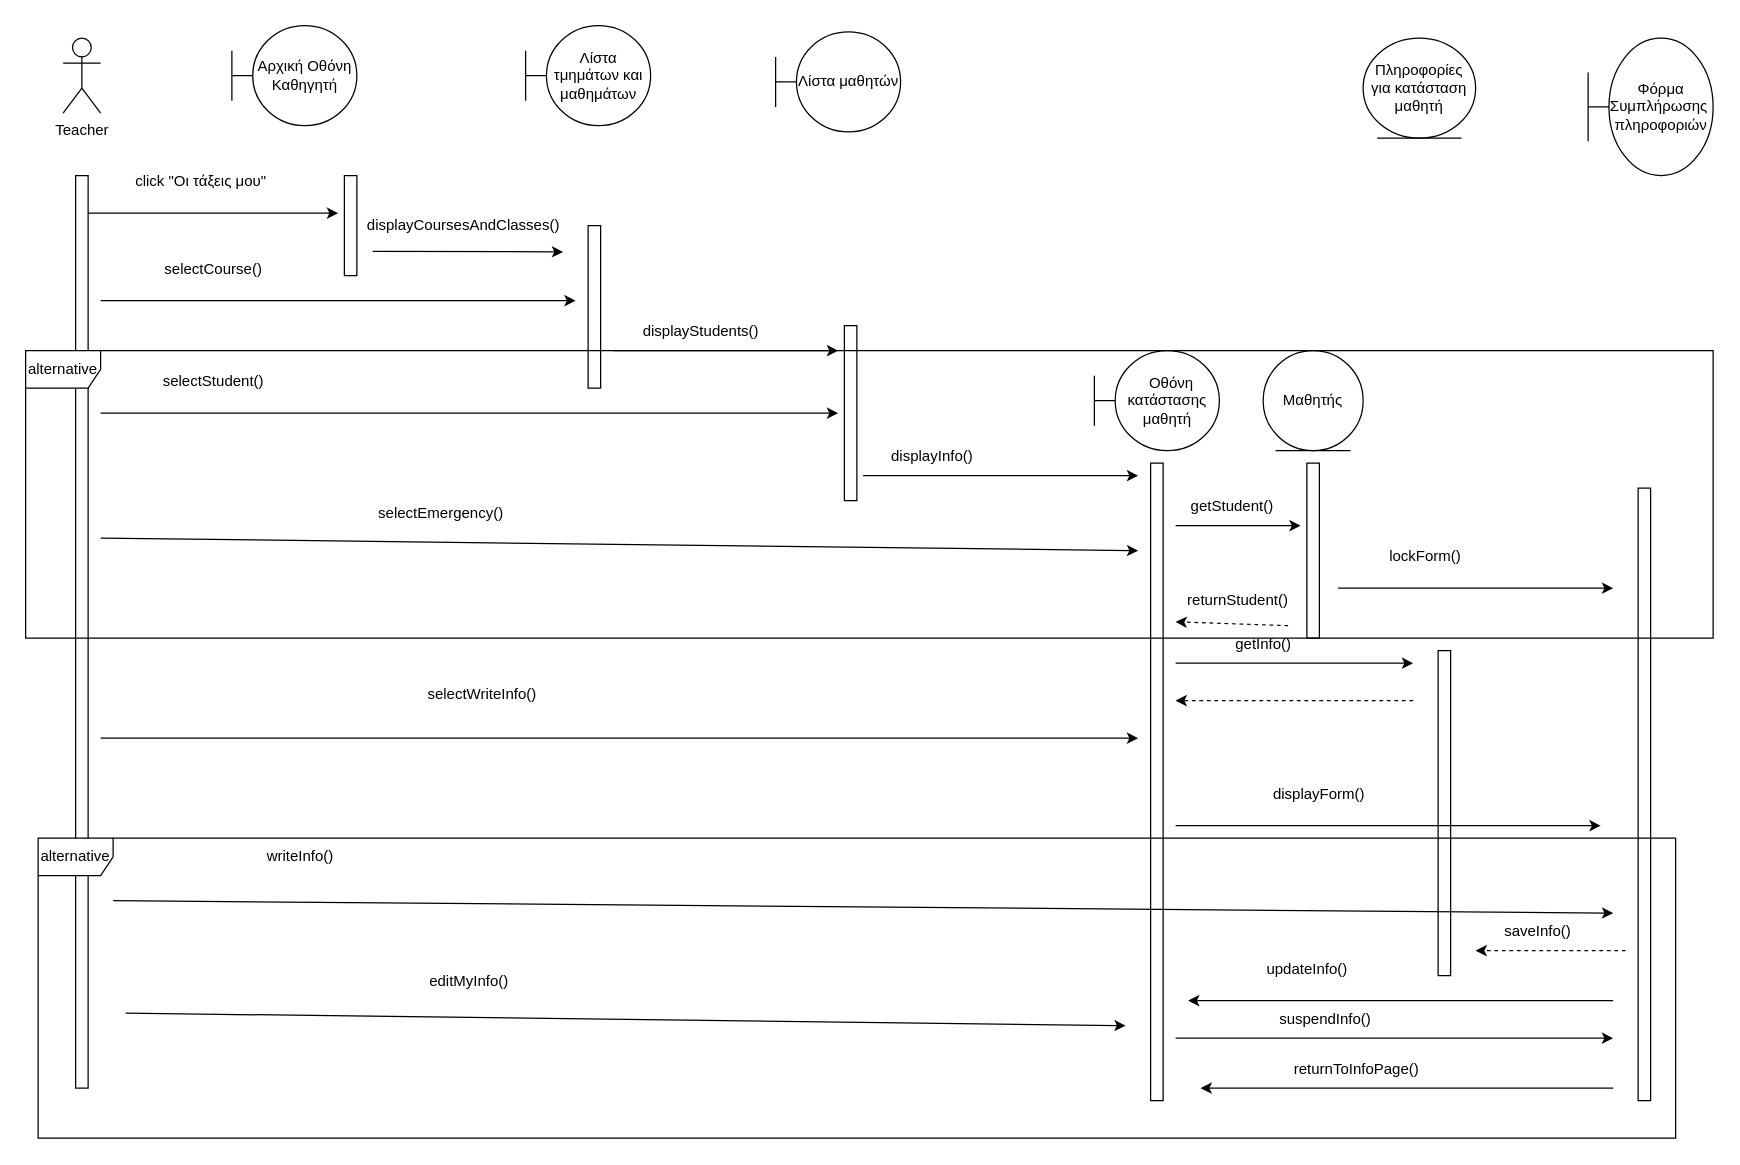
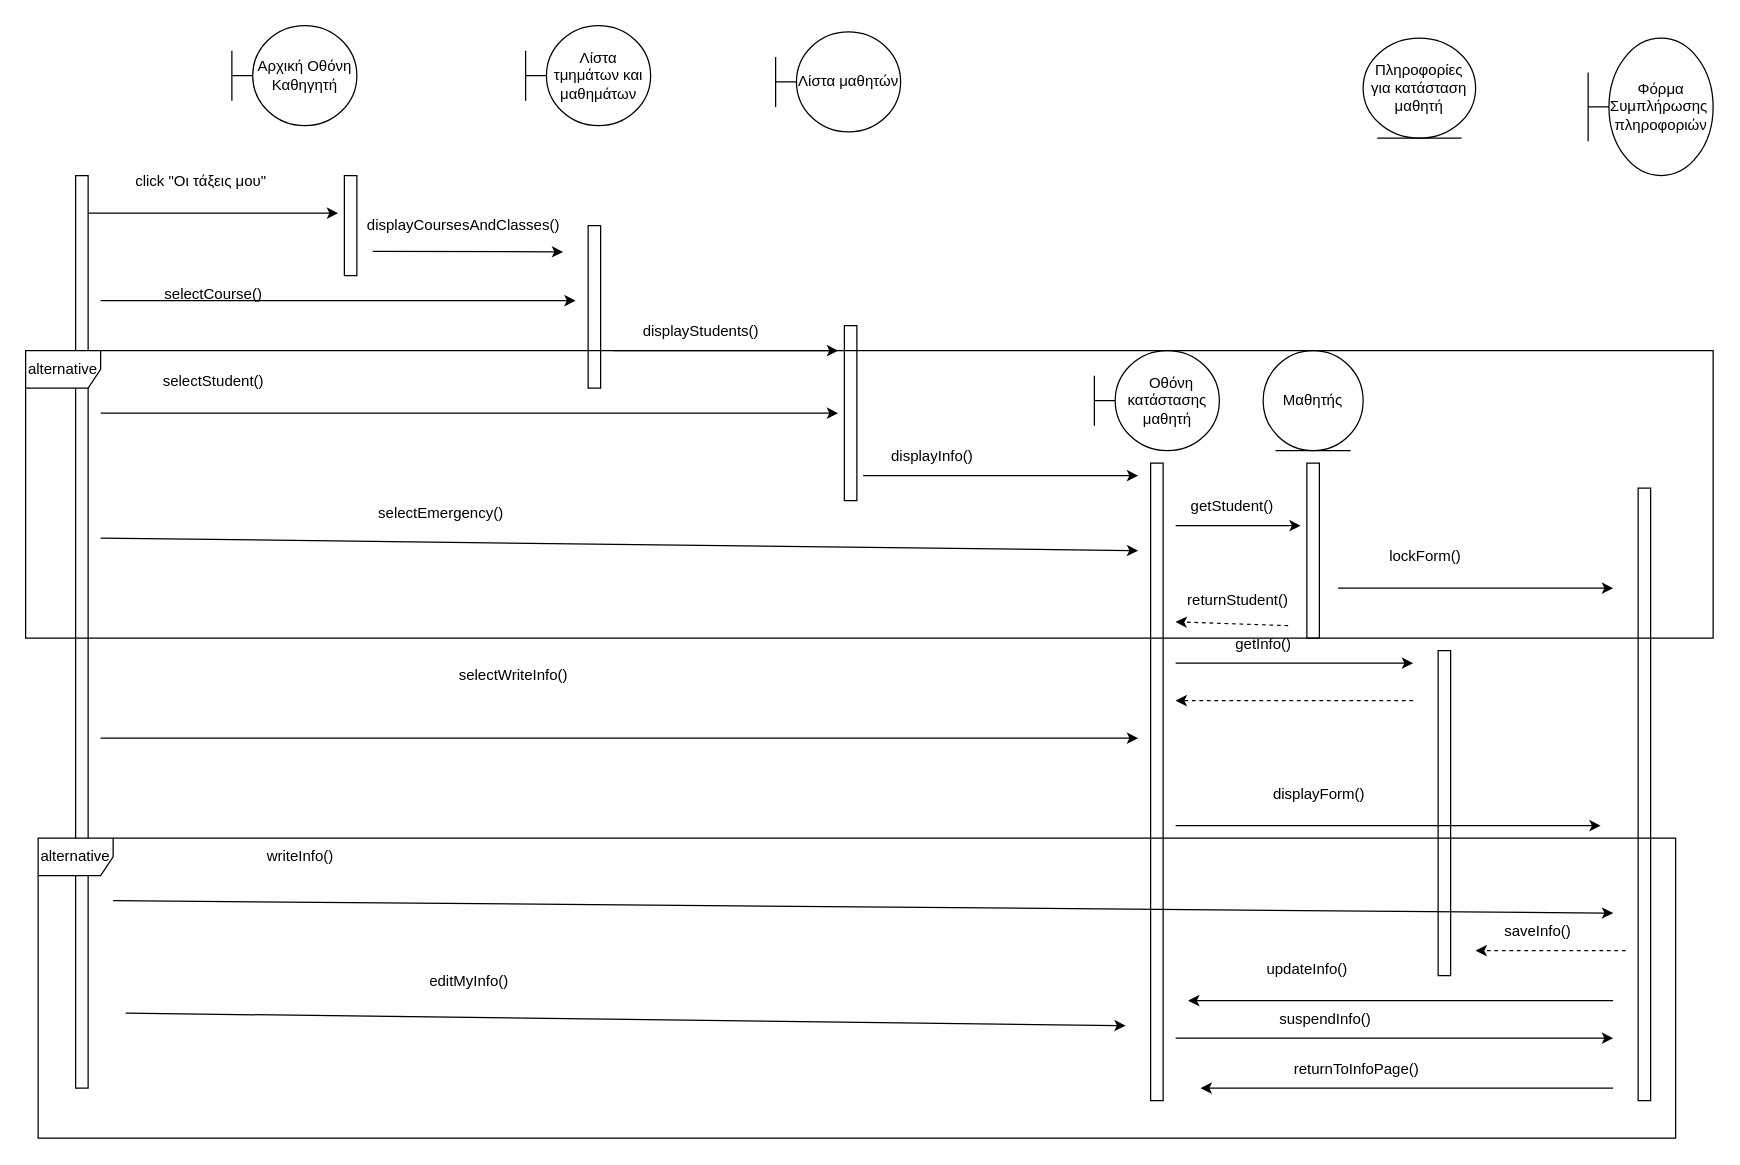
(82, 76) -> none
(213, 269) -> (213, 294)
(482, 694) -> (513, 676)
